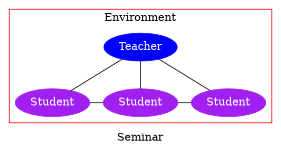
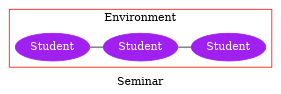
(141, 47) -> none
